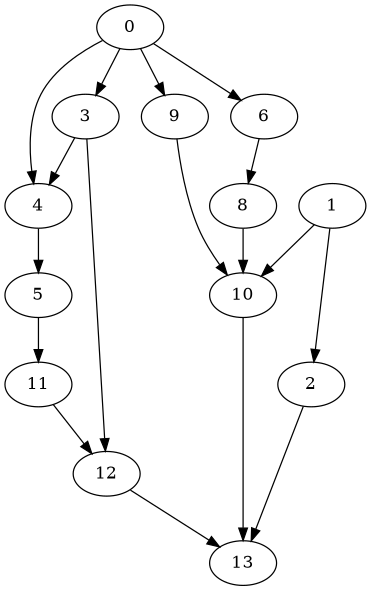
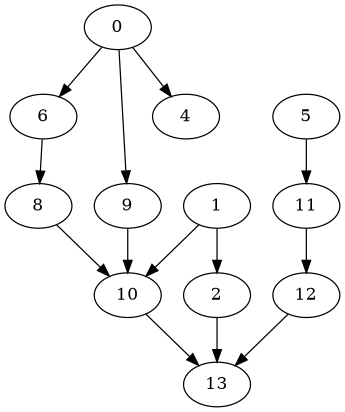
(86, 117) -> none
(38, 244) -> none
